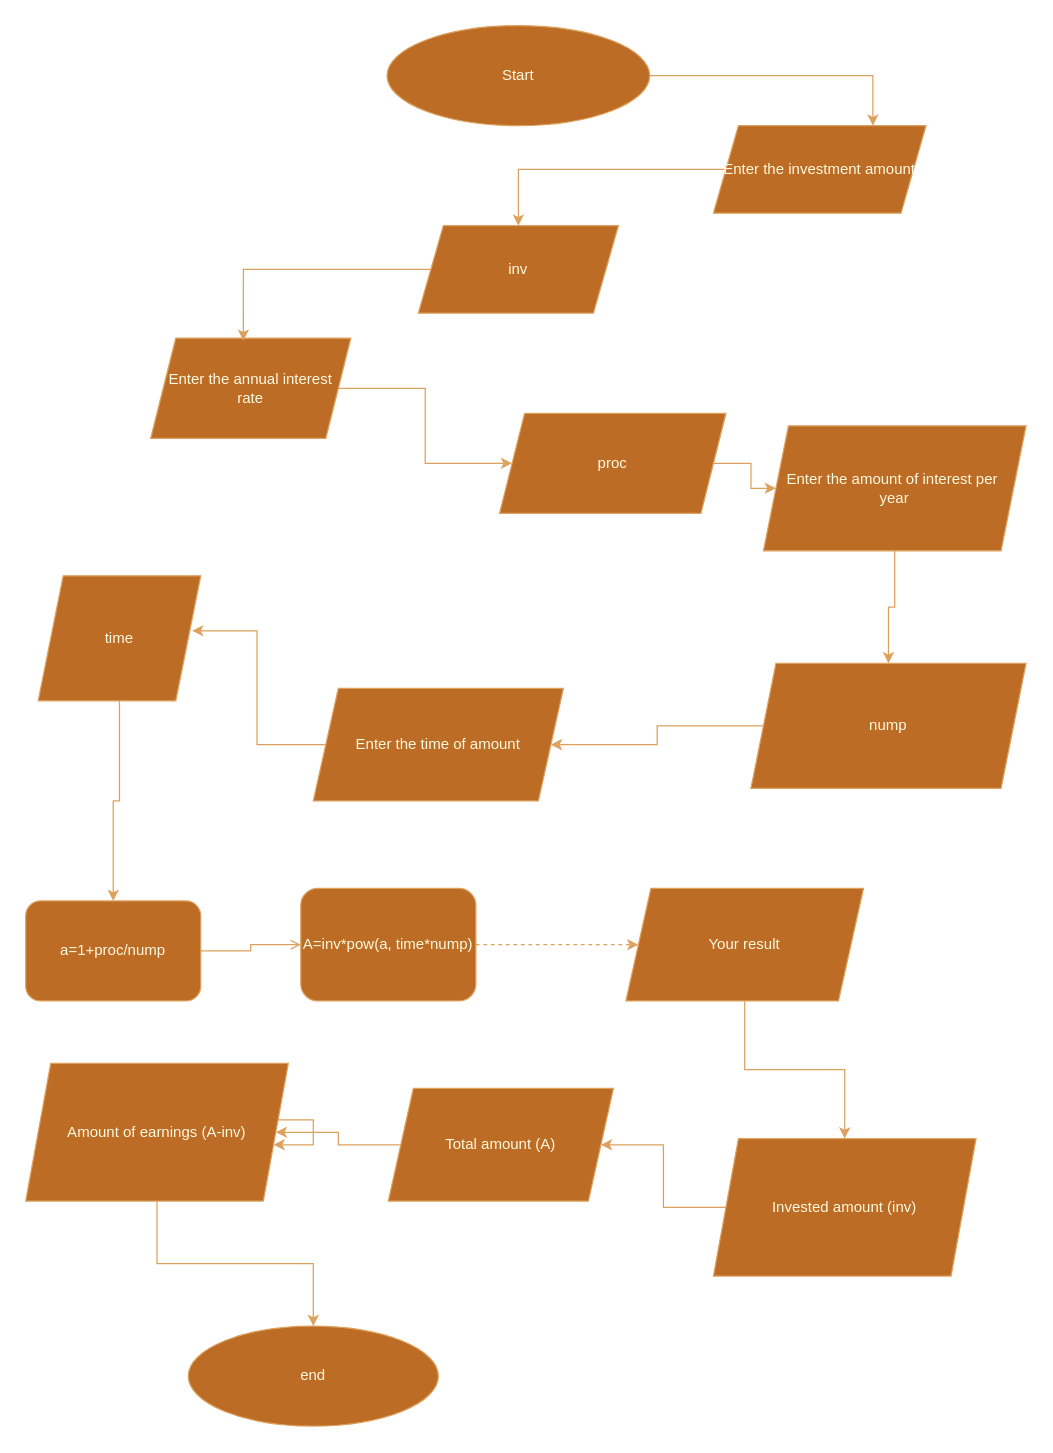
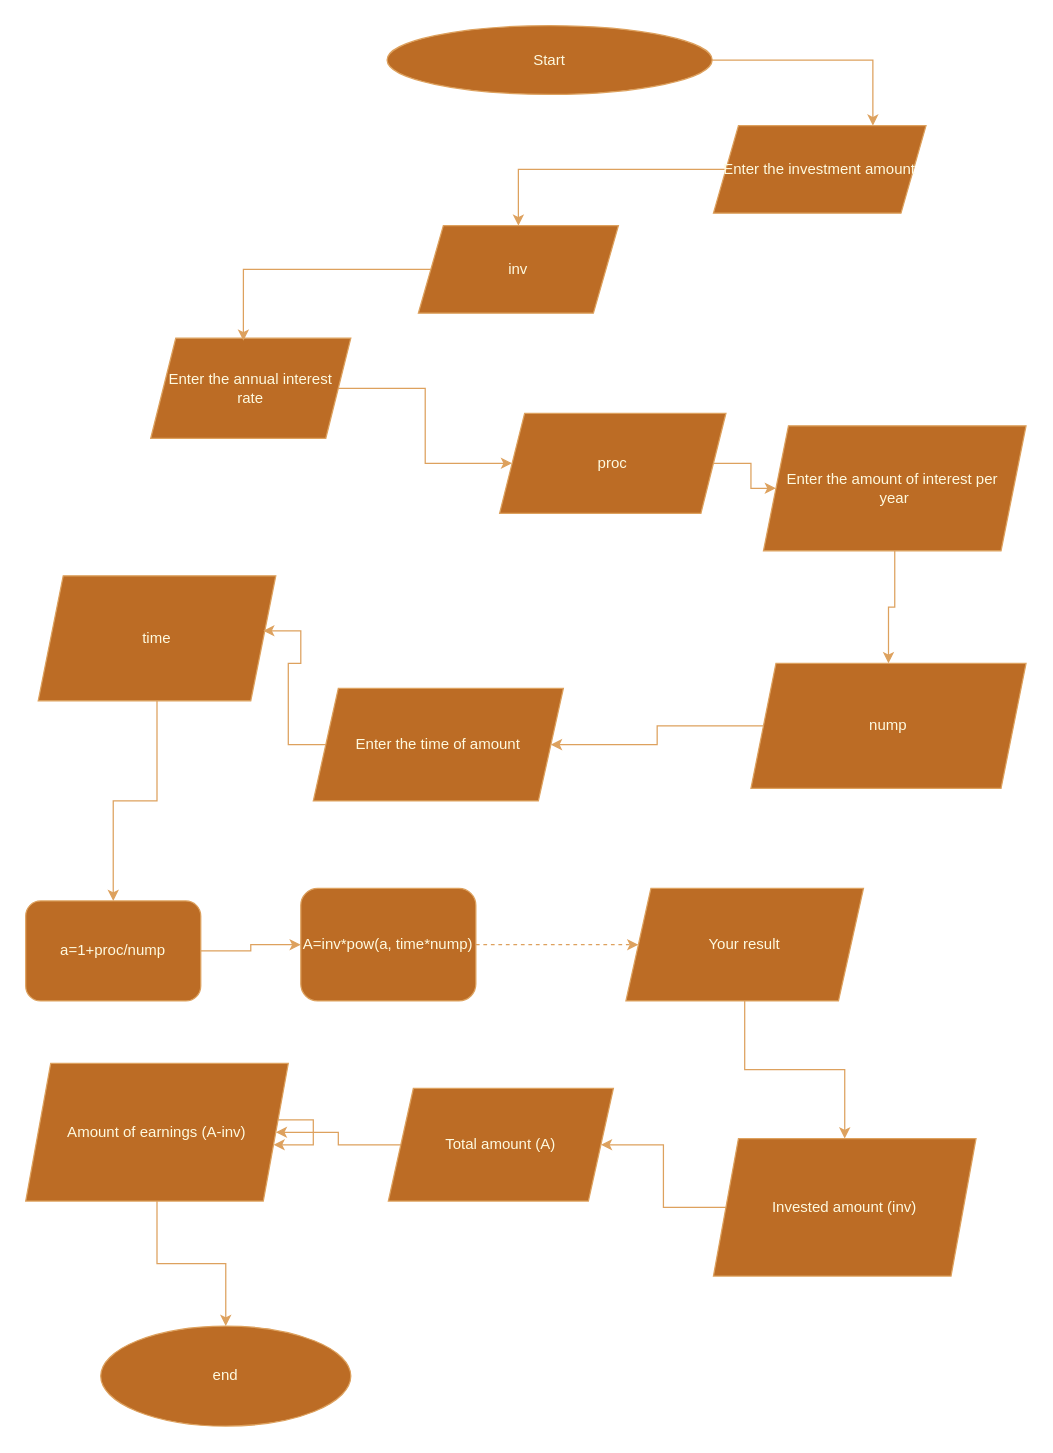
(518, 76) -> (549, 60)
(119, 638) -> (157, 638)
(293, 944) -> (291, 944)
(313, 1376) -> (226, 1376)
